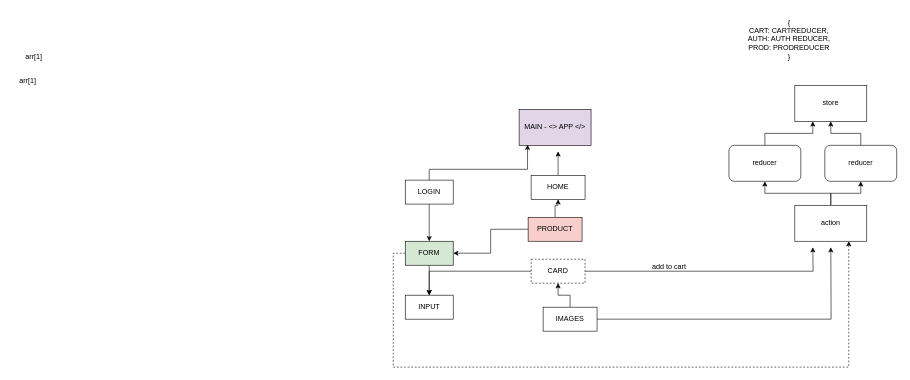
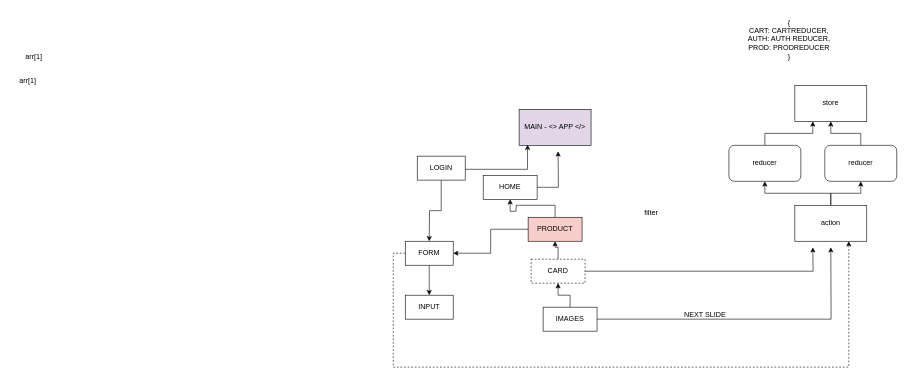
(558, 188) -> (510, 188)
(429, 192) -> (441, 168)
none -> (651, 213)
(429, 254) -> (429, 254)
(669, 267) -> none
(481, 272) -> (557, 248)
none -> (705, 315)
